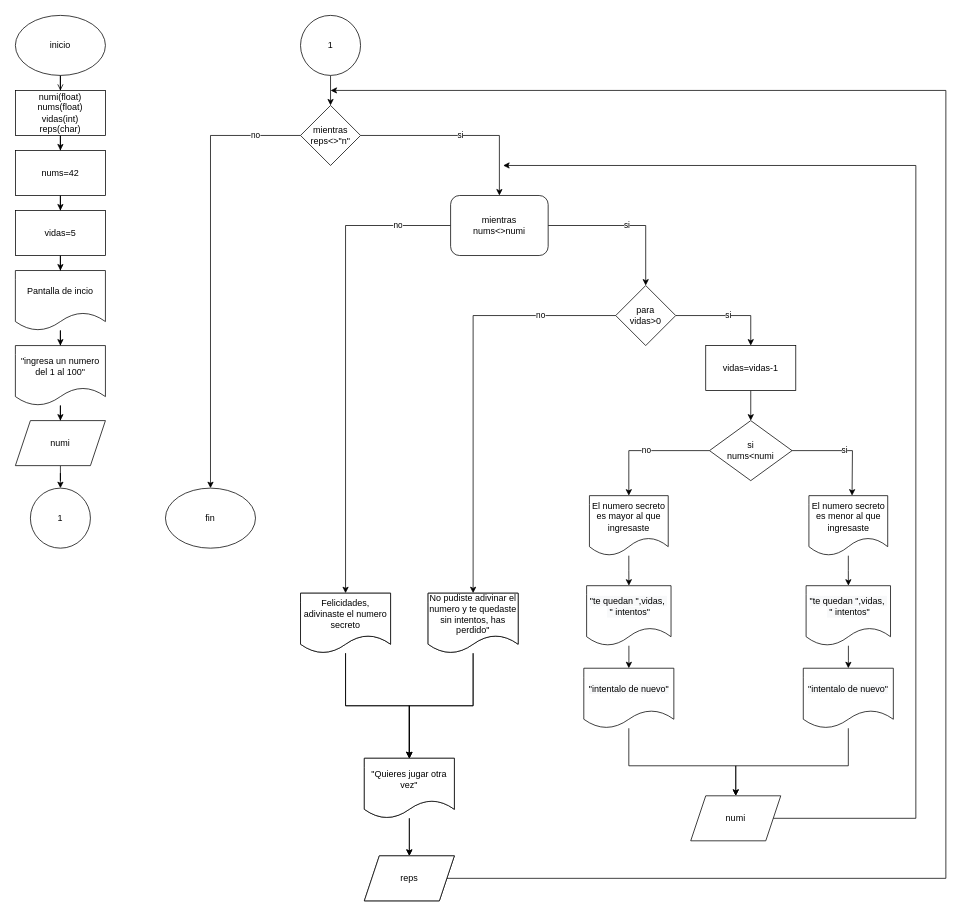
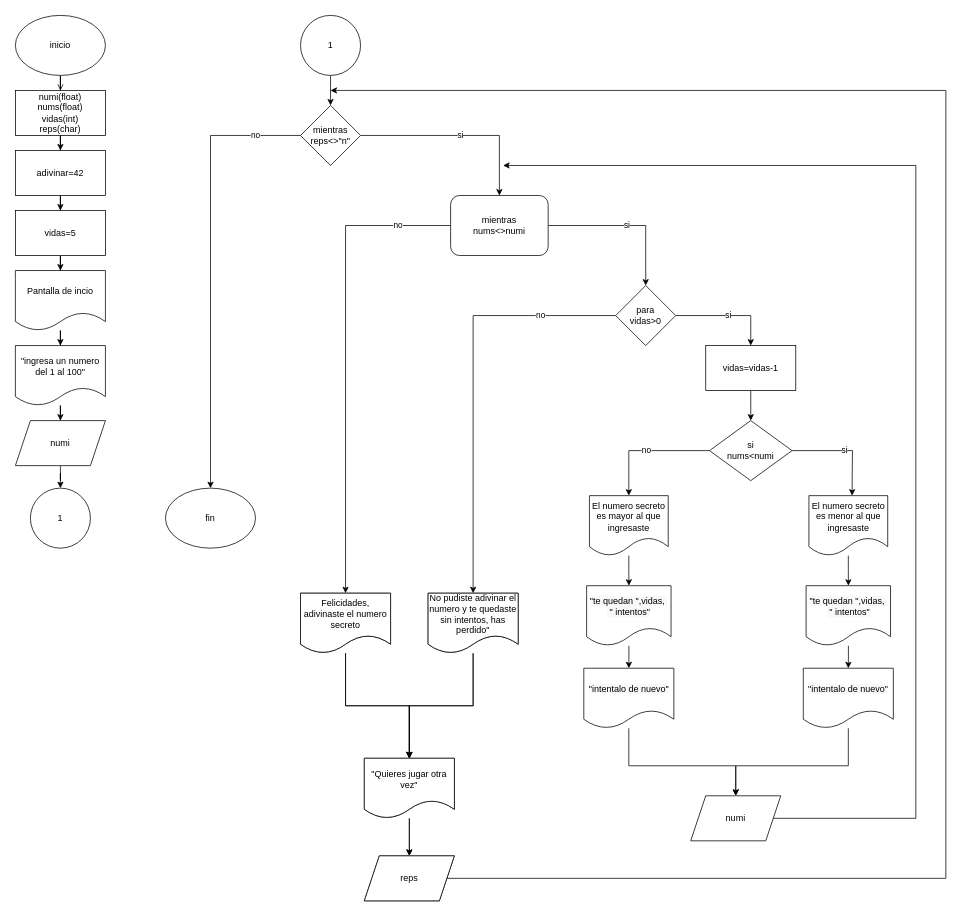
(60, 173) -> (60, 173)
